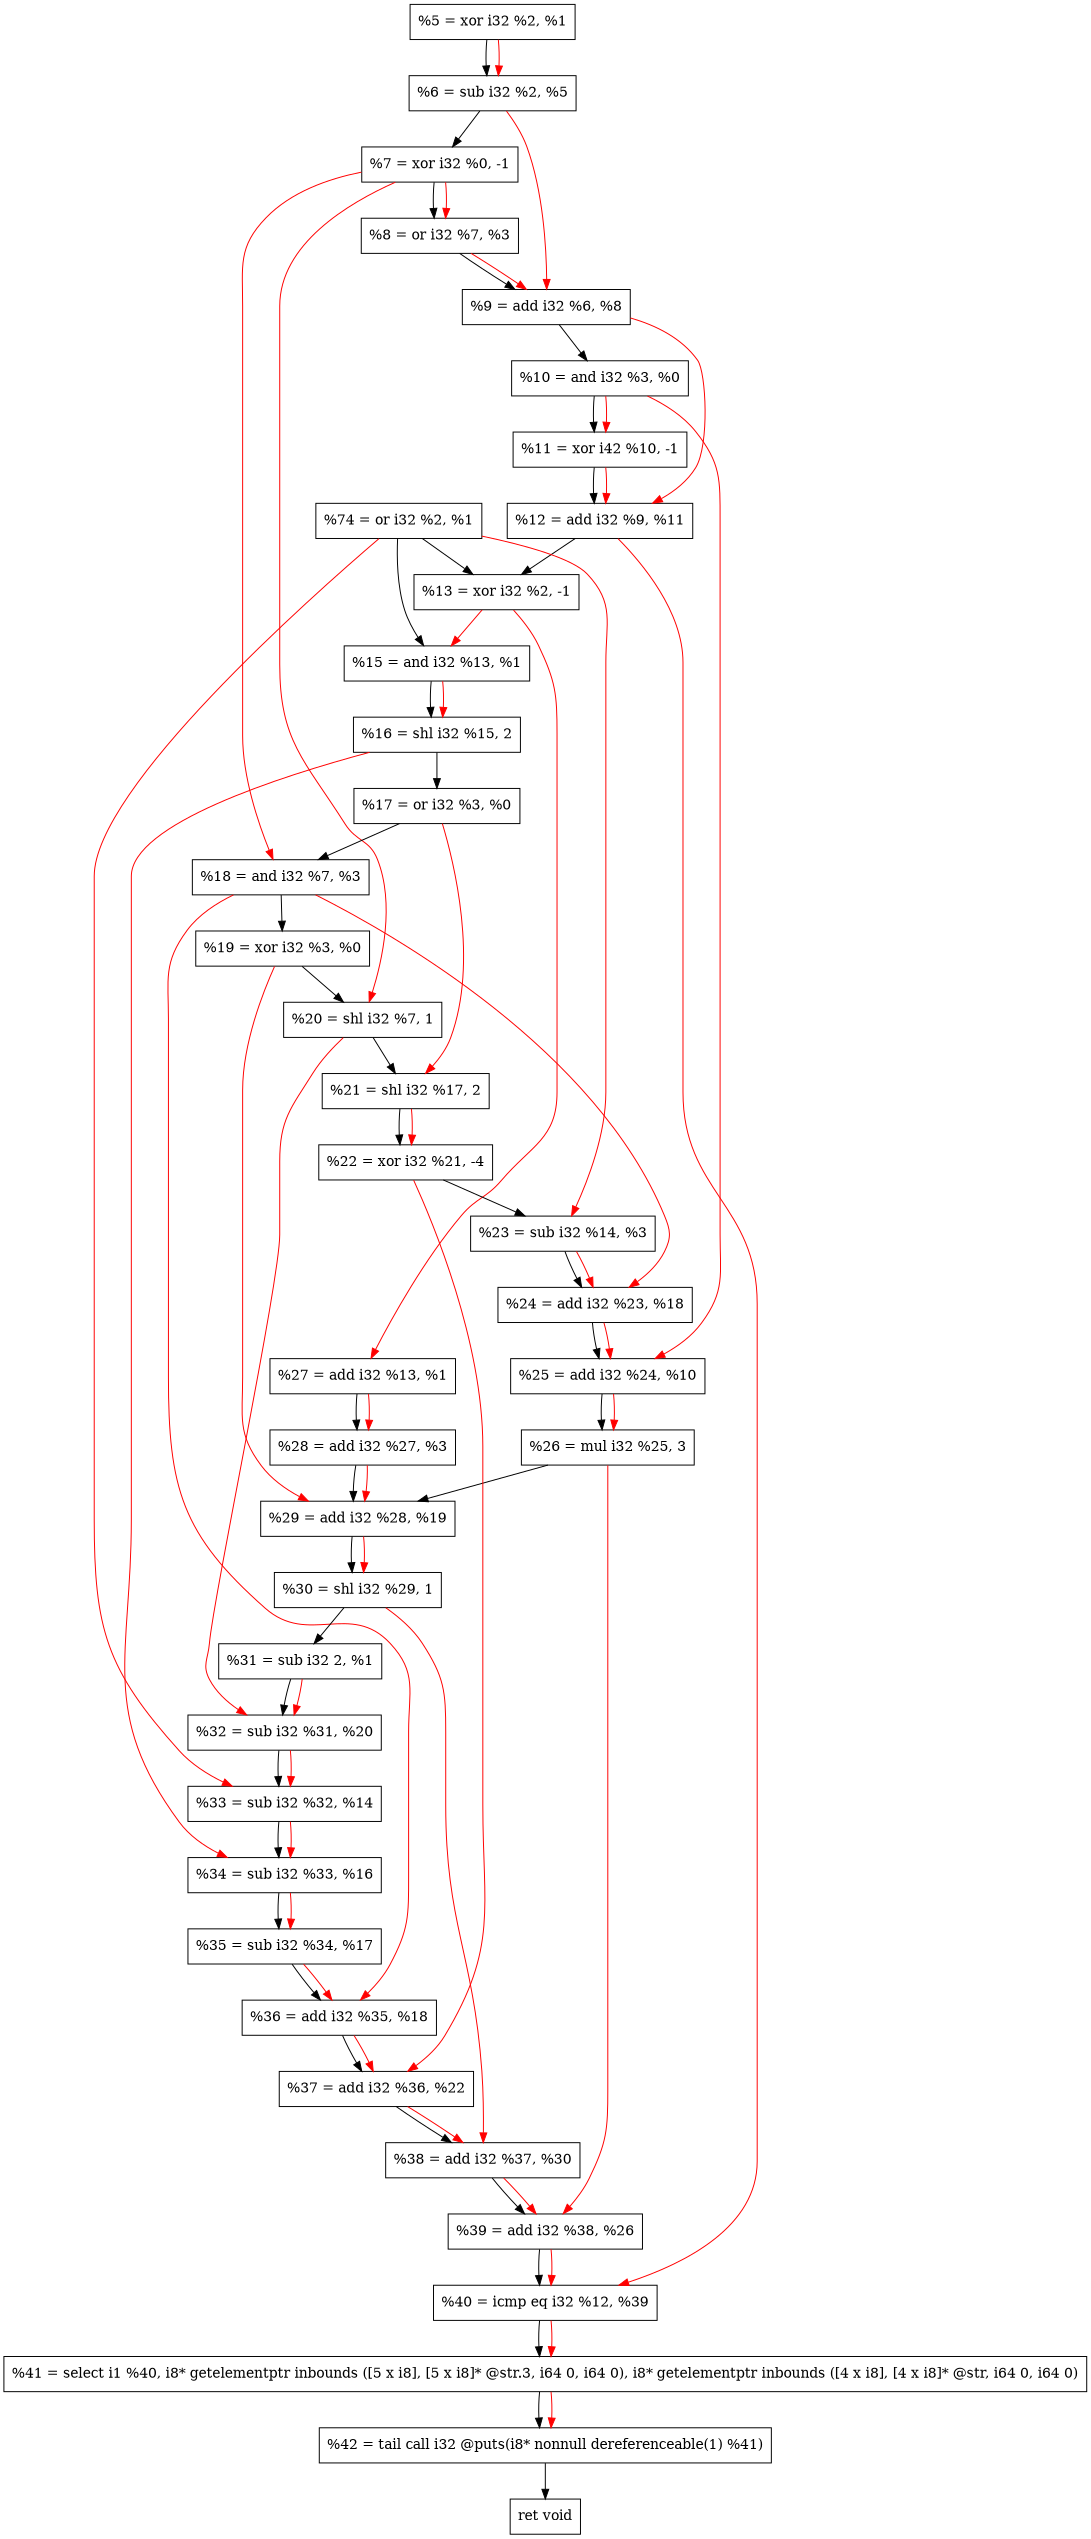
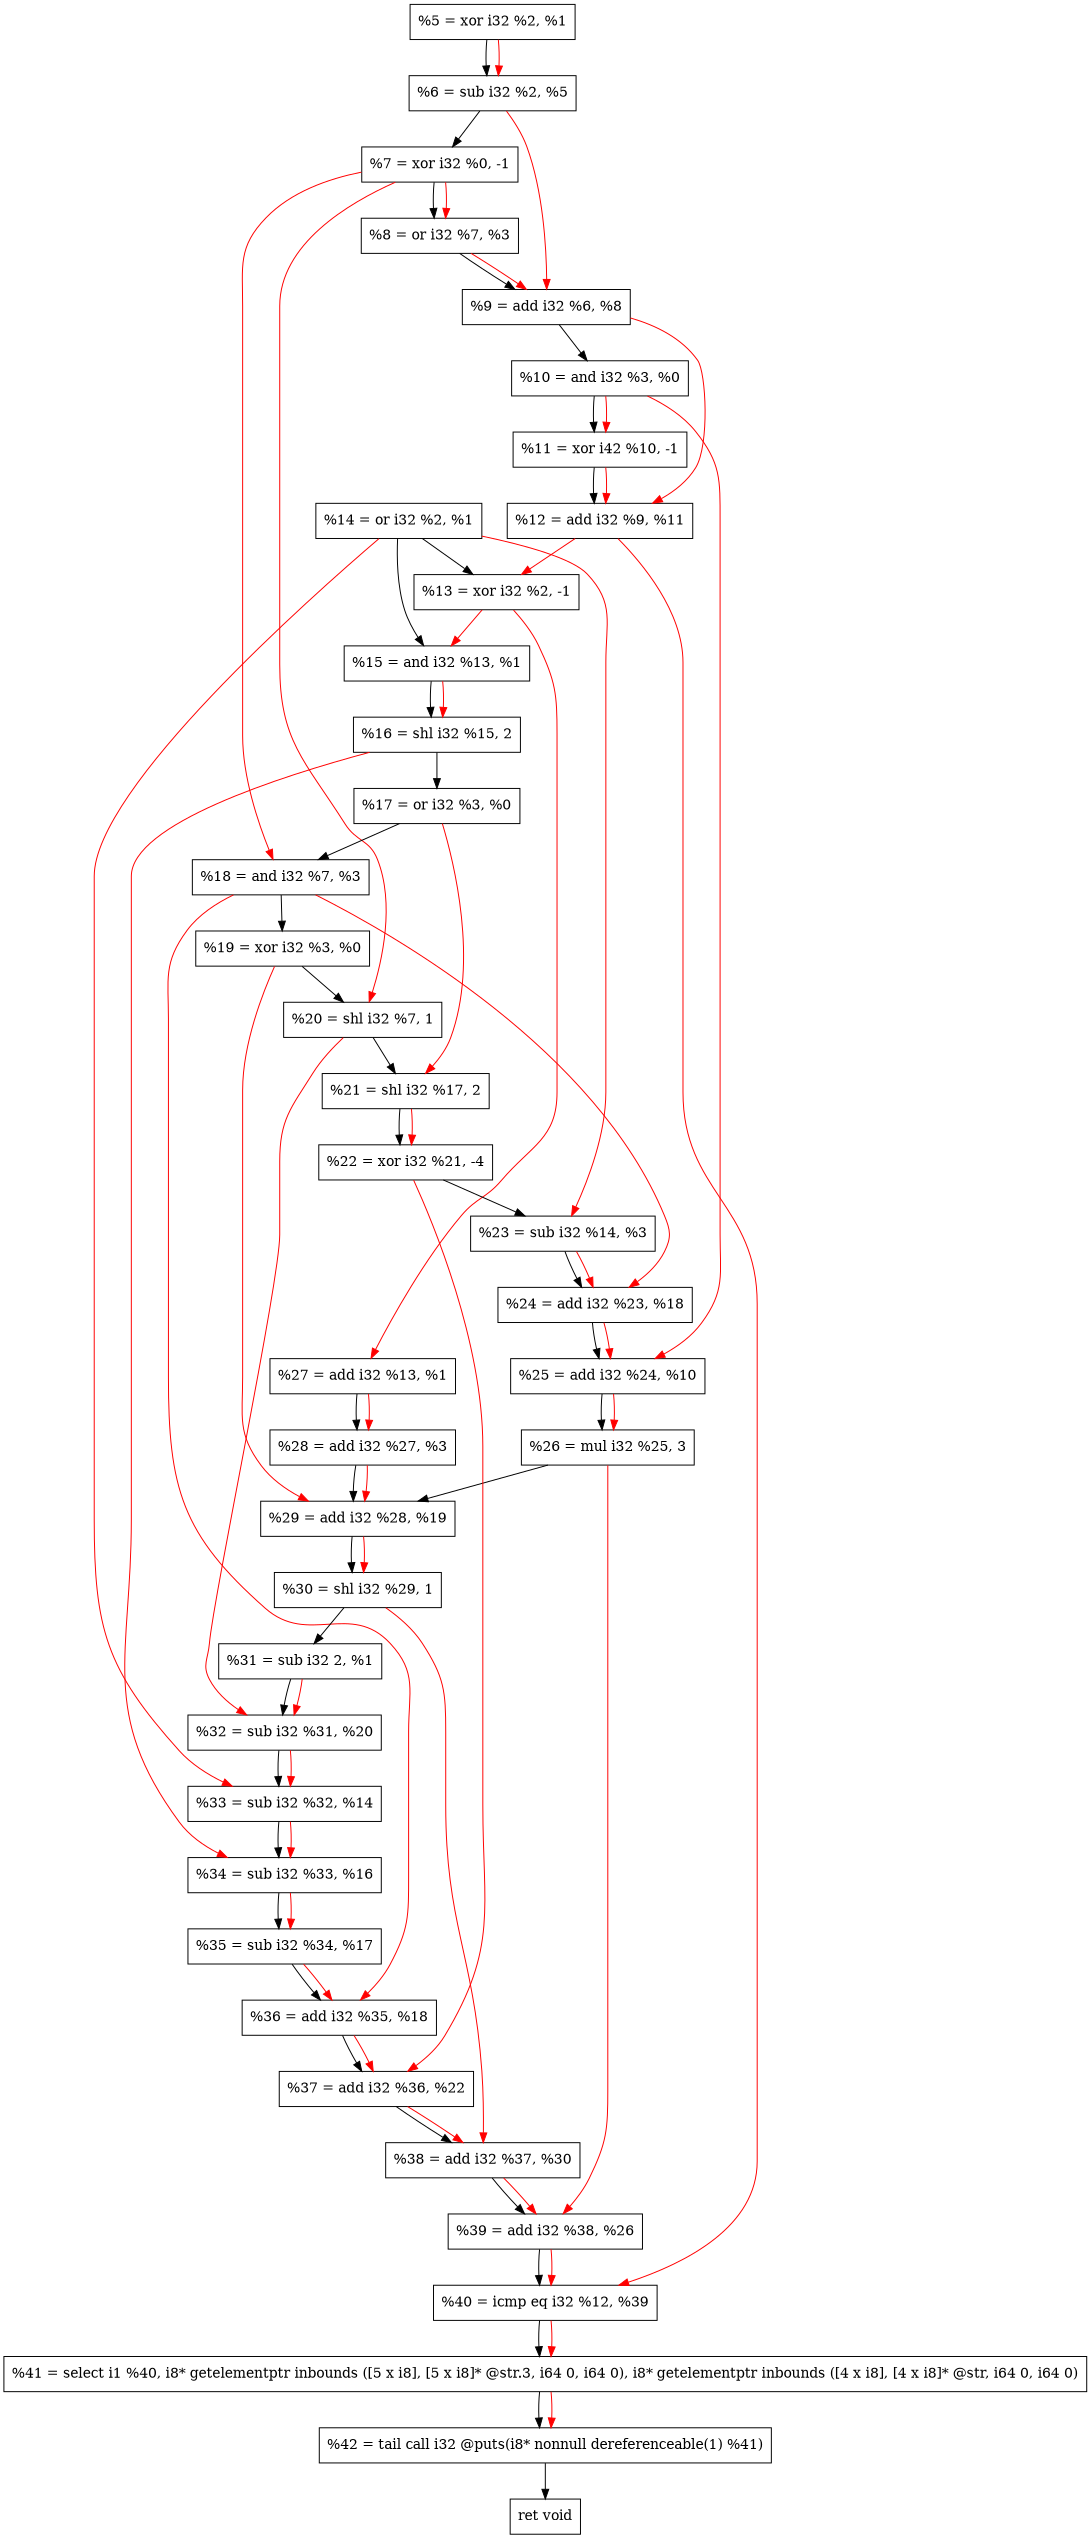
(399, 521) -> (399, 521)
(557, 551) -> (557, 551)
